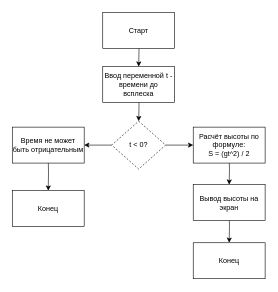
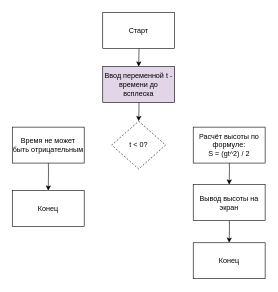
(139, 84) -> (139, 84)
(89, 145) -> none
(188, 145) -> none
